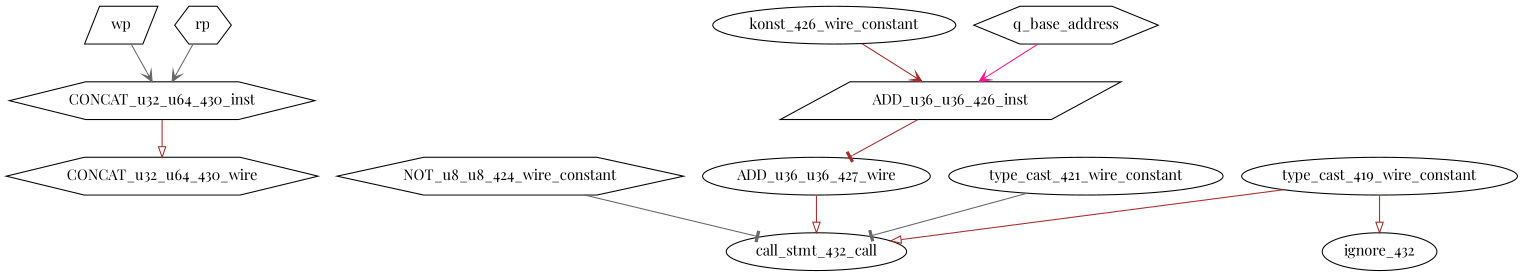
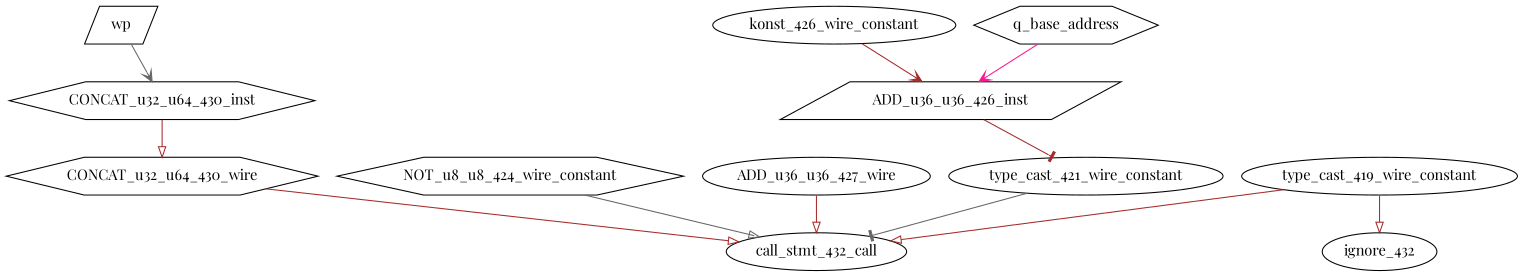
(203, 25) -> none
(885, 137) -> (1016, 137)
none -> (497, 215)
(669, 215) -> (669, 215)
